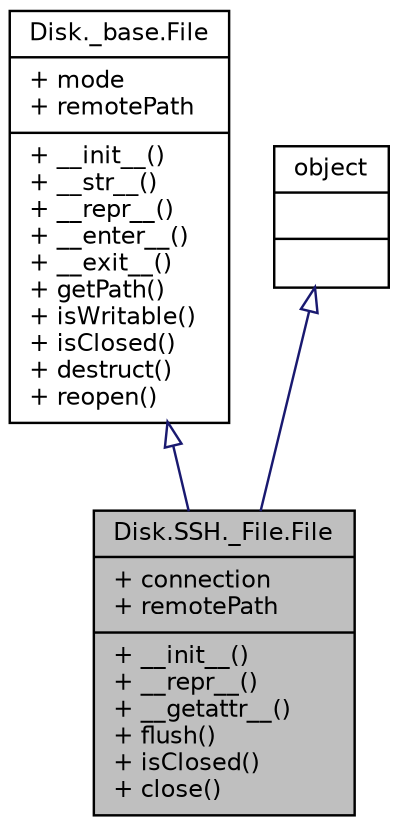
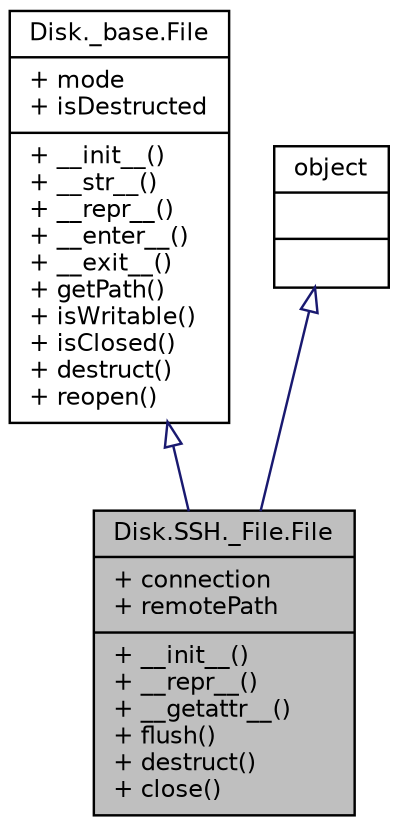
(112, 107) -> (118, 107)
(188, 763) -> (185, 763)
